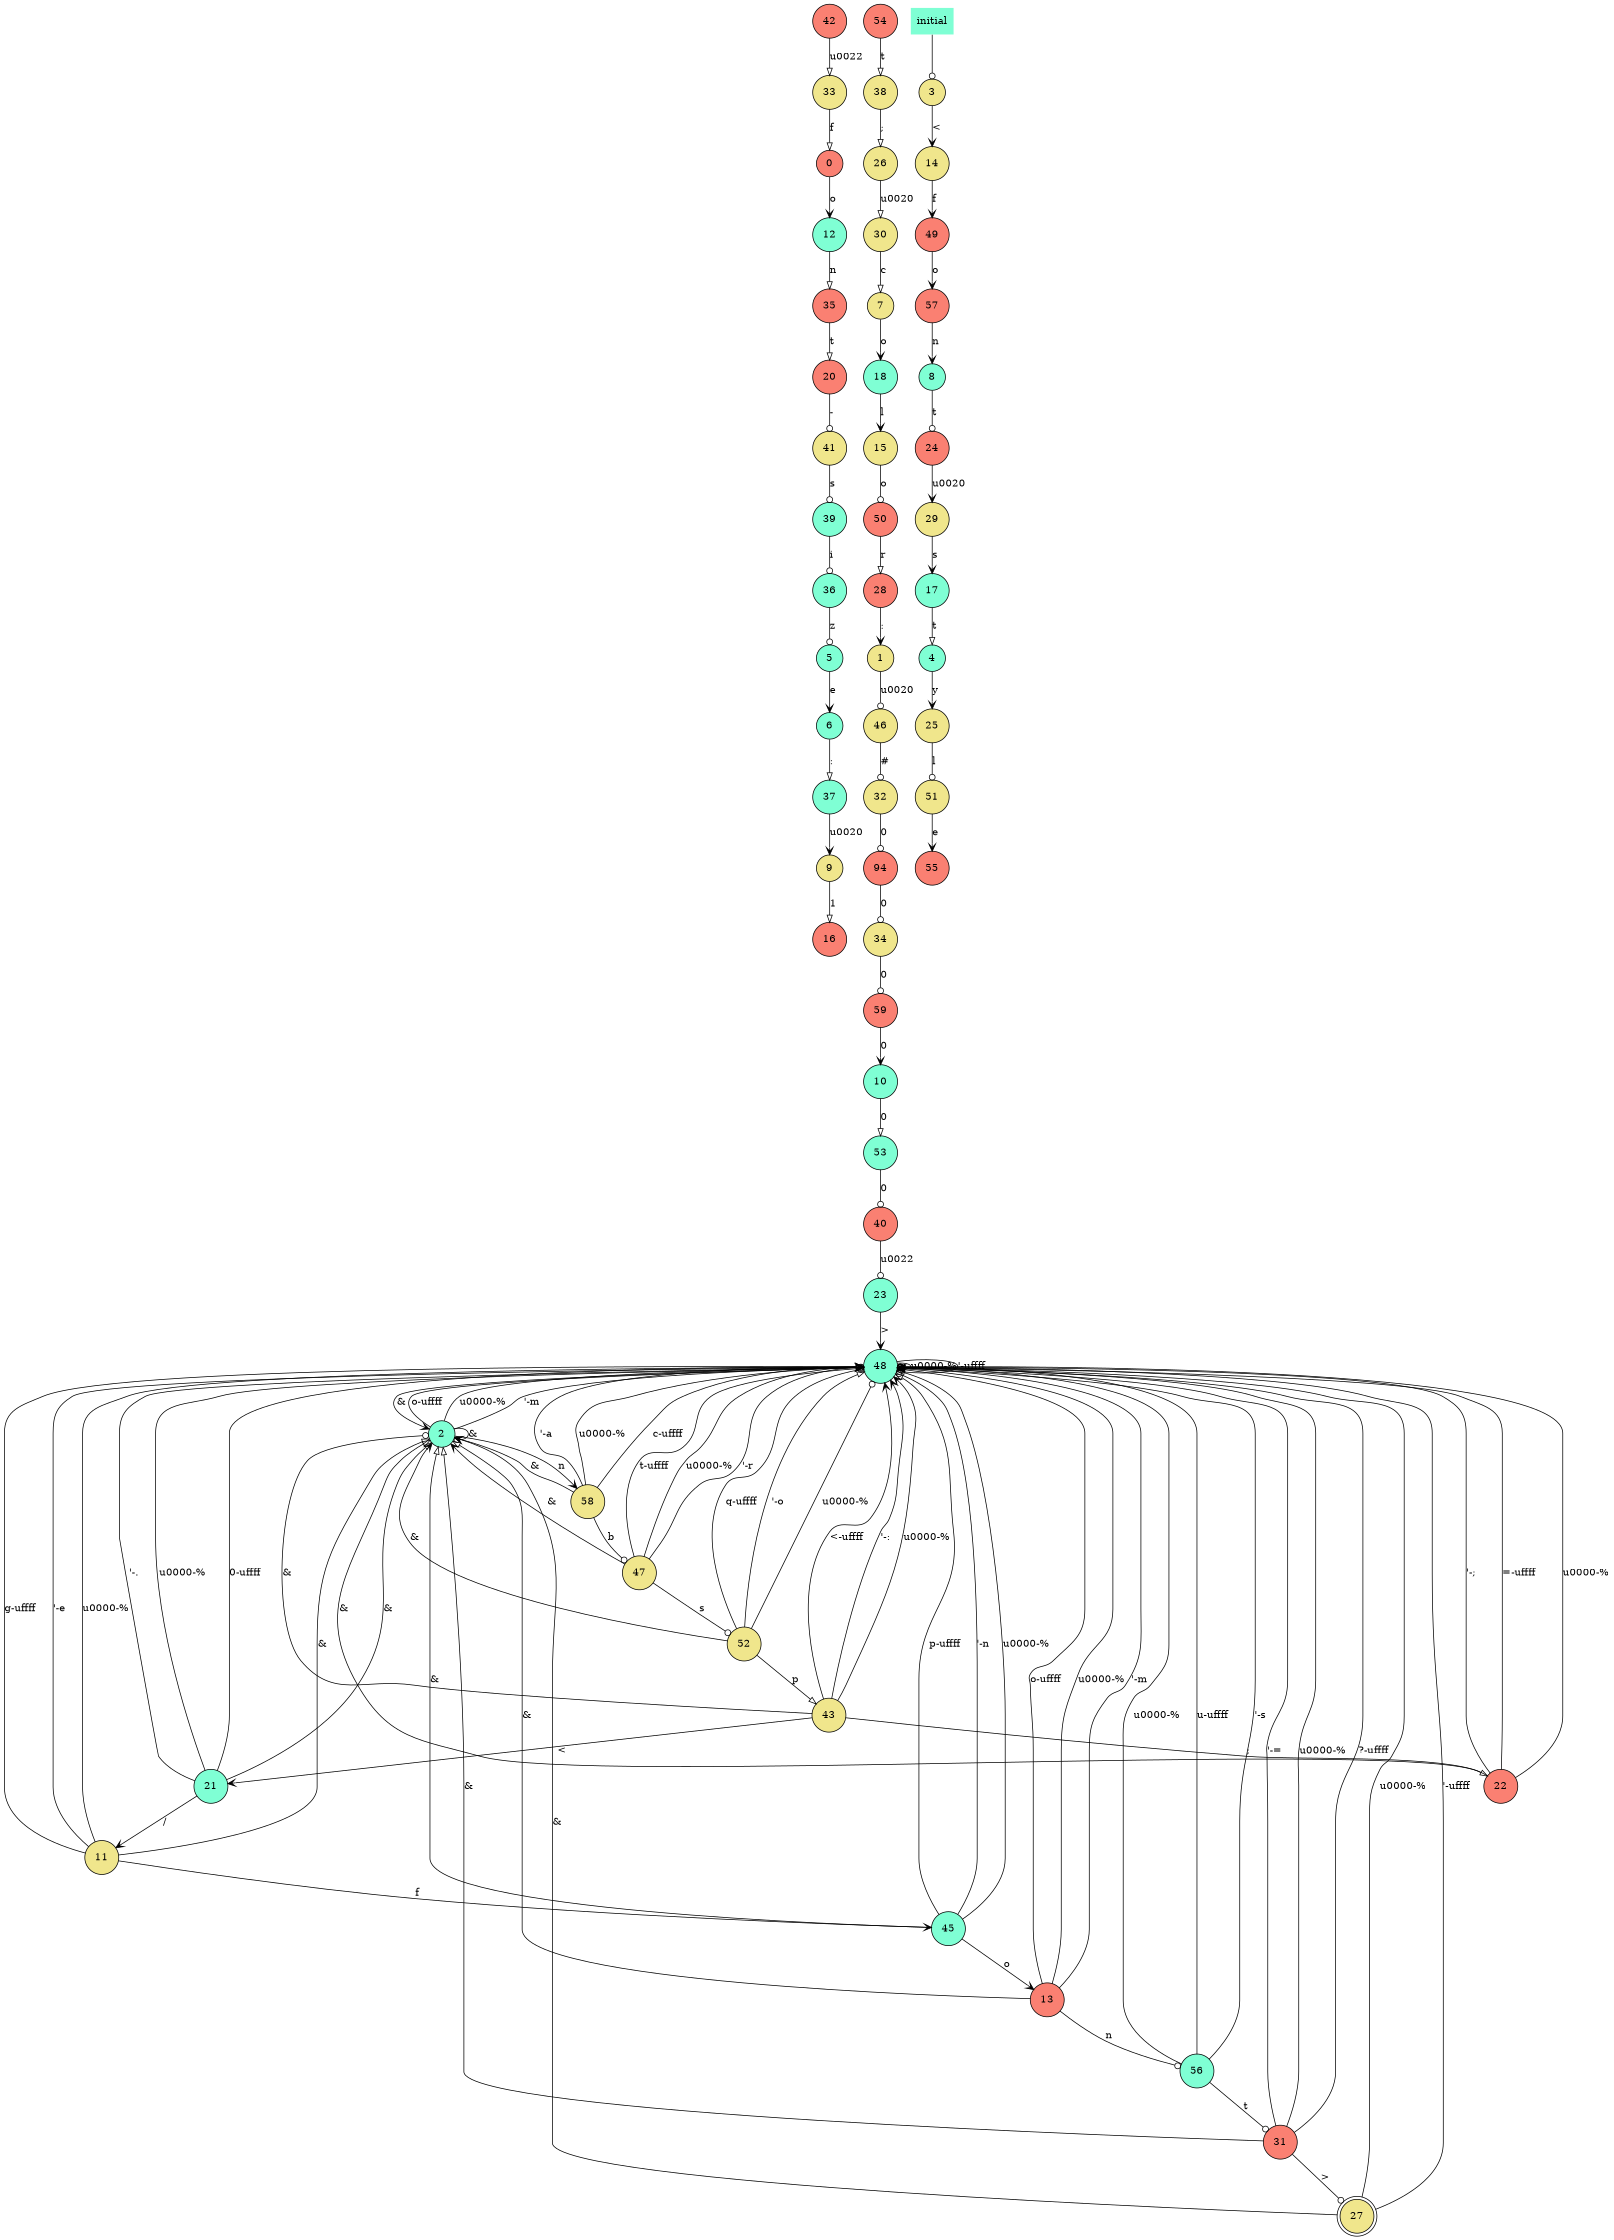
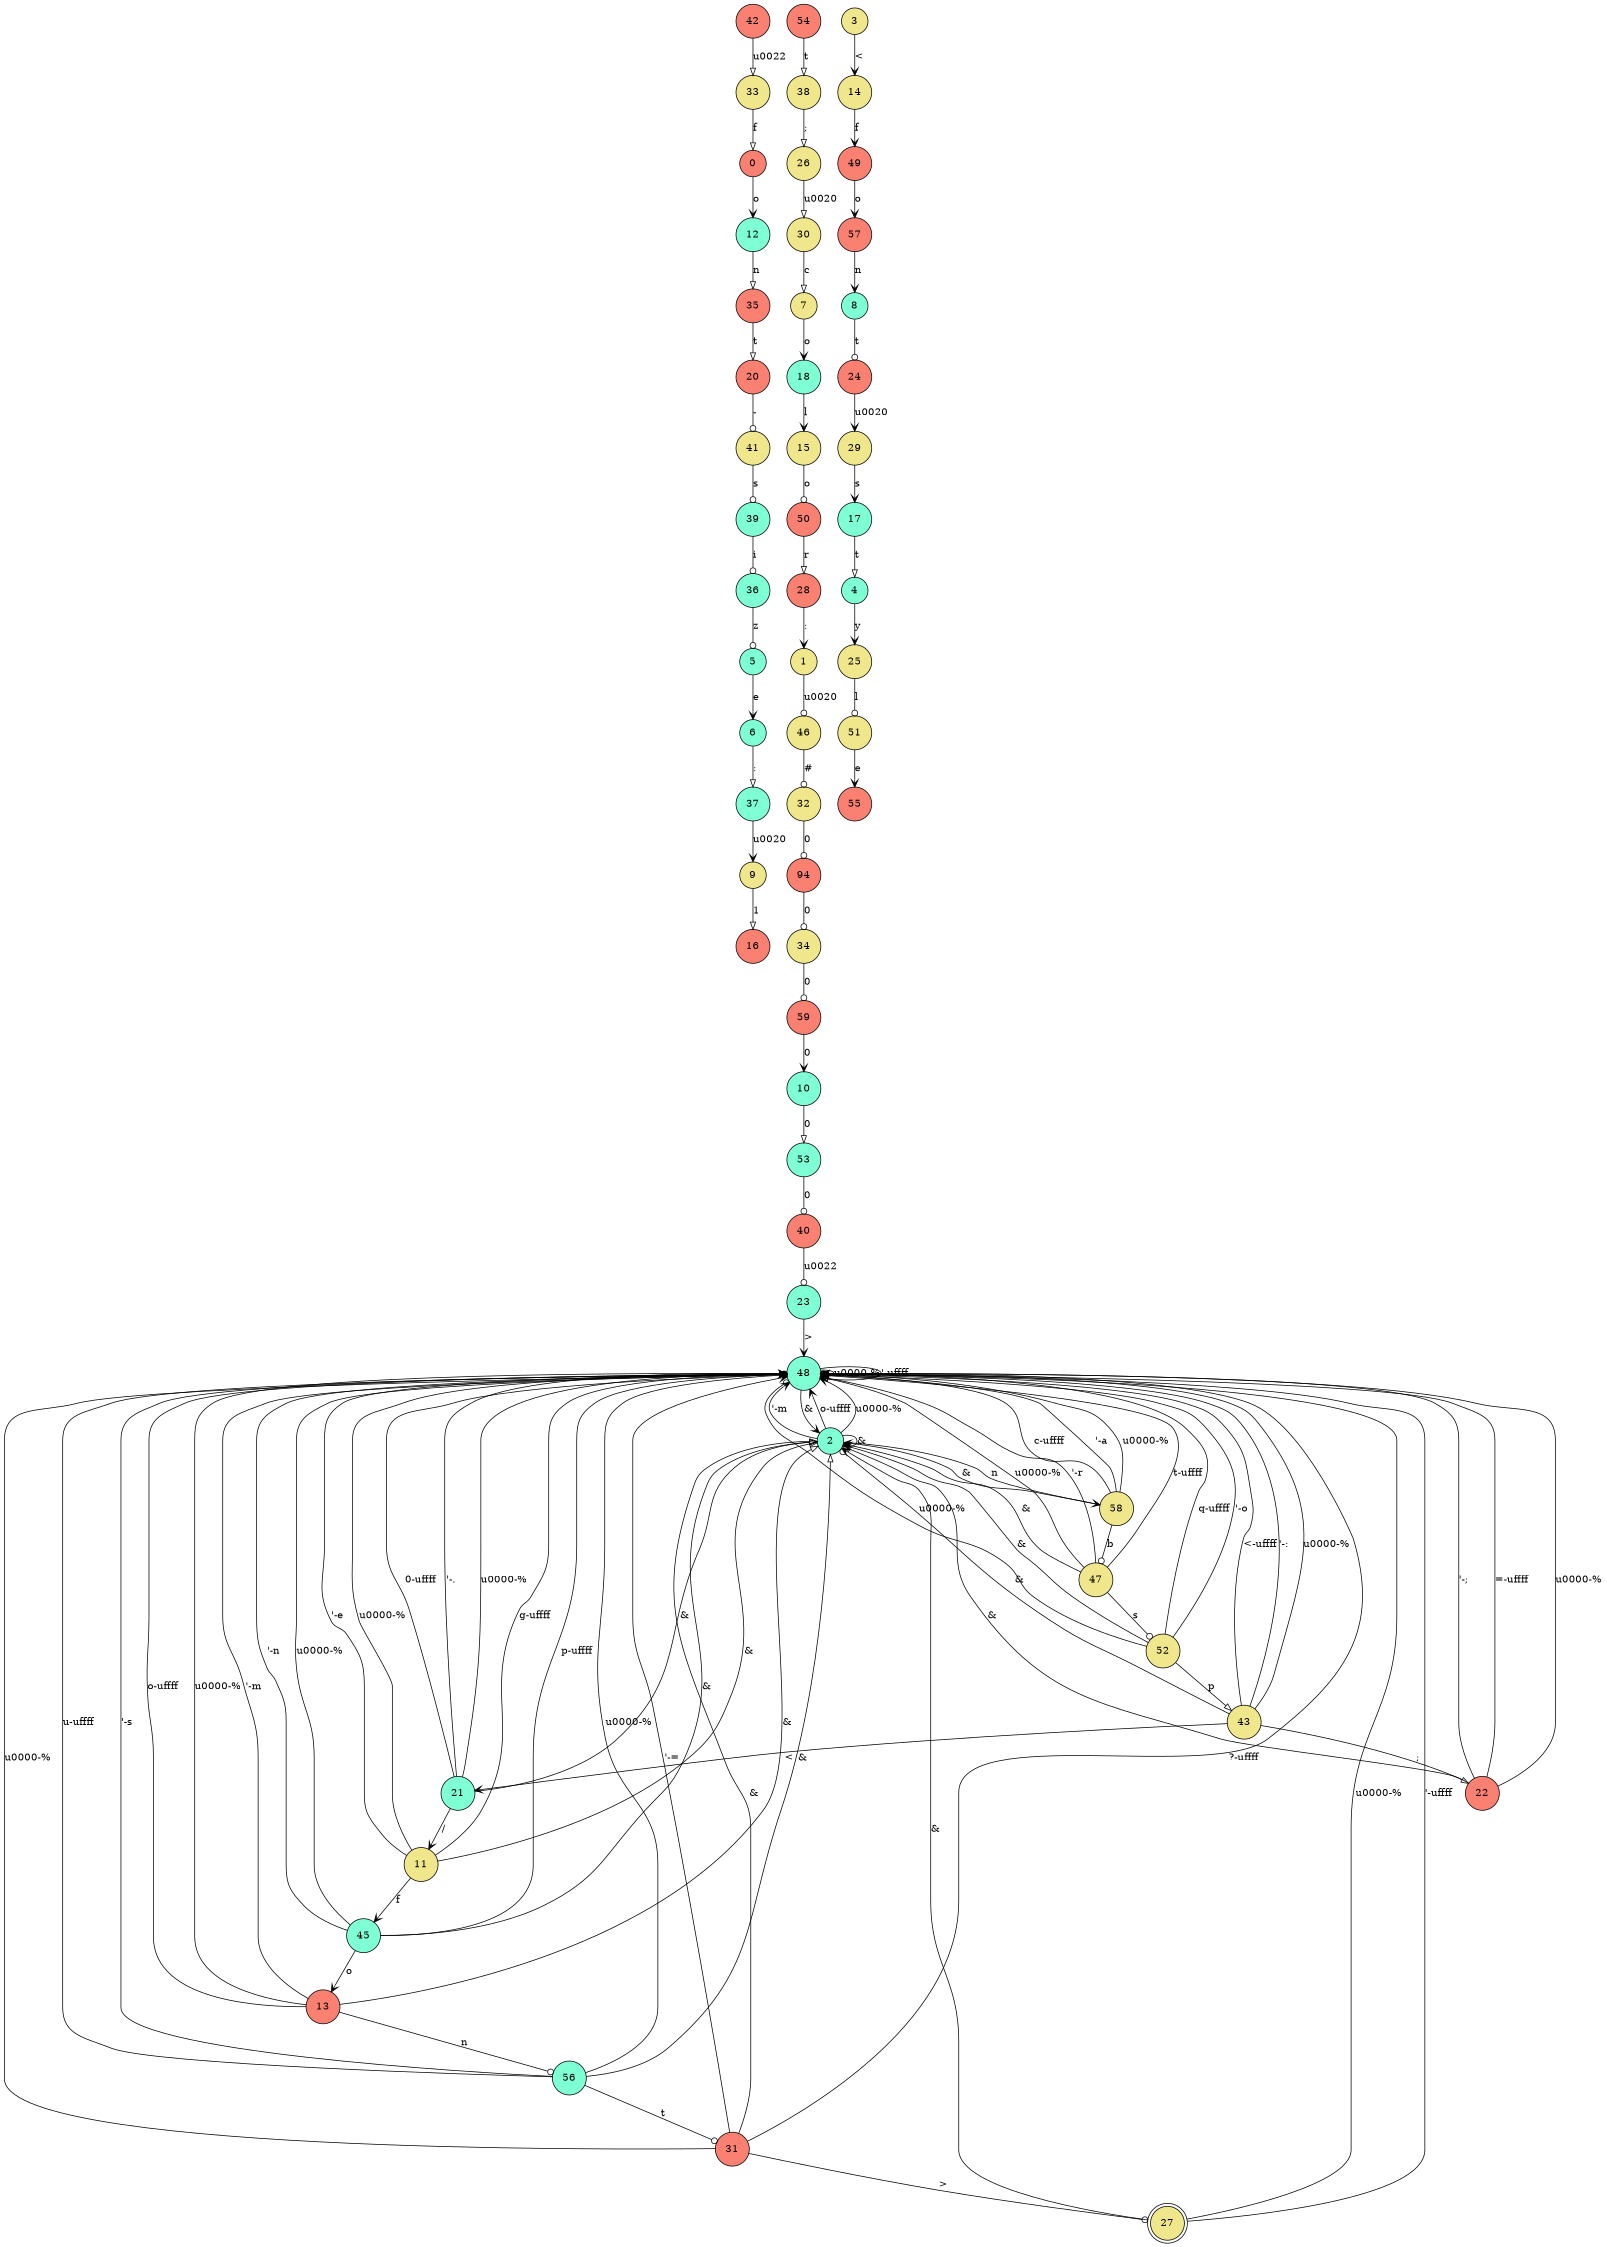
(932, 21) -> none
none -> (780, 1812)
